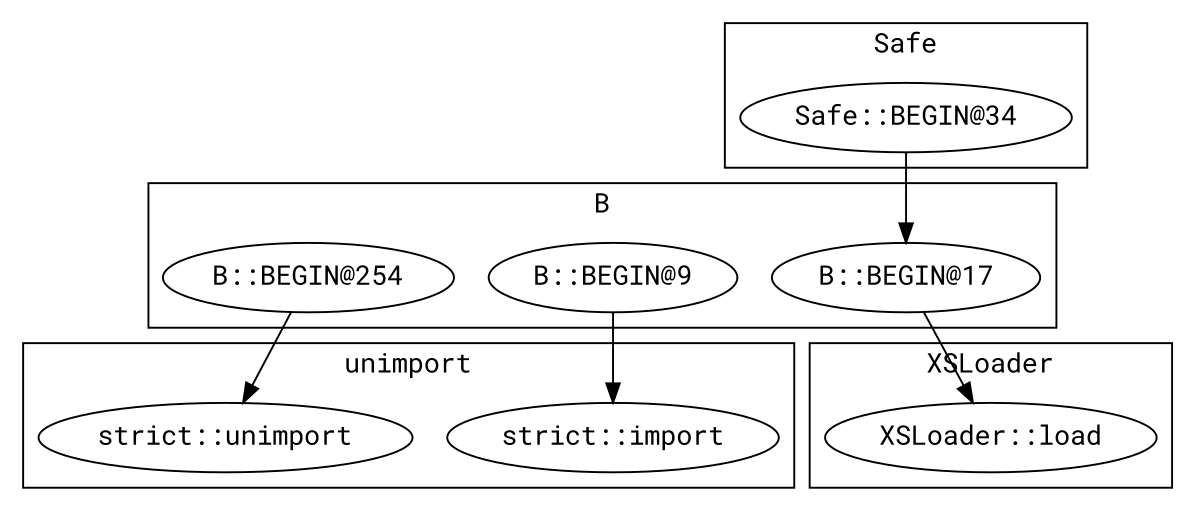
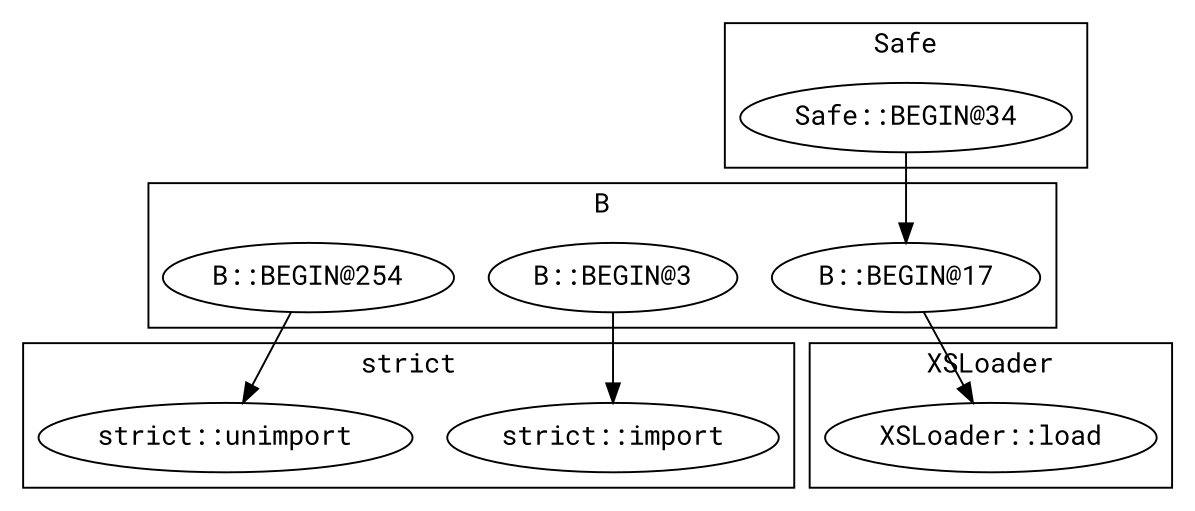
(613, 278) -> (613, 278)
(409, 365) -> (409, 365)
